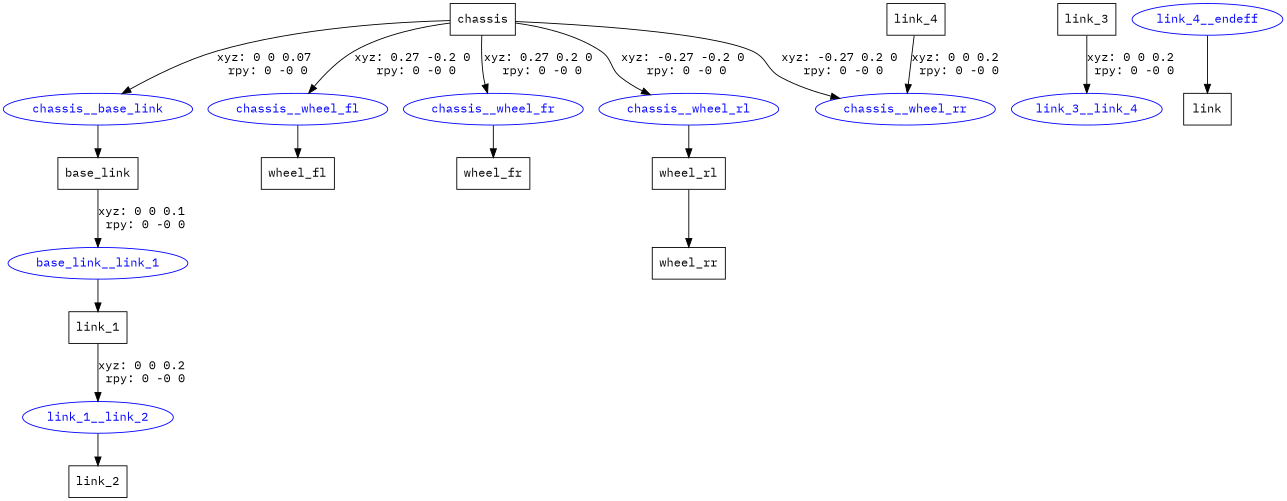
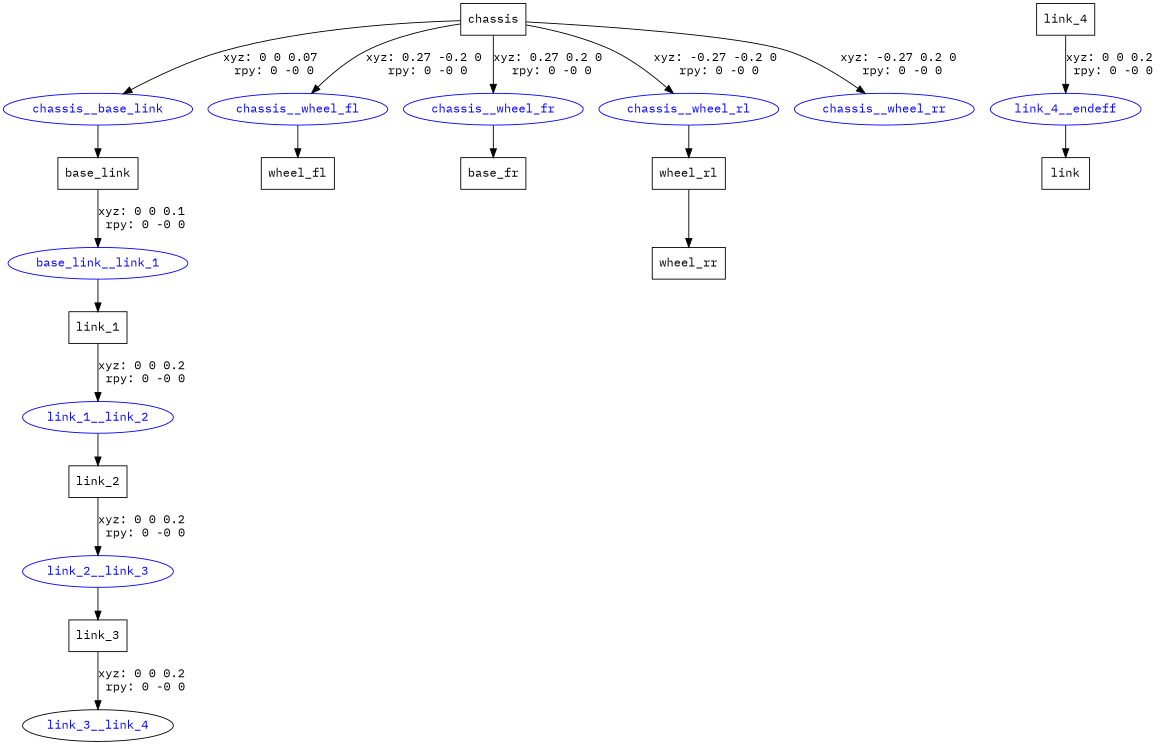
(911, 60) -> (1066, 60)
(1087, 109) -> (98, 726)
(493, 173) -> (493, 173)
none -> (98, 571)
